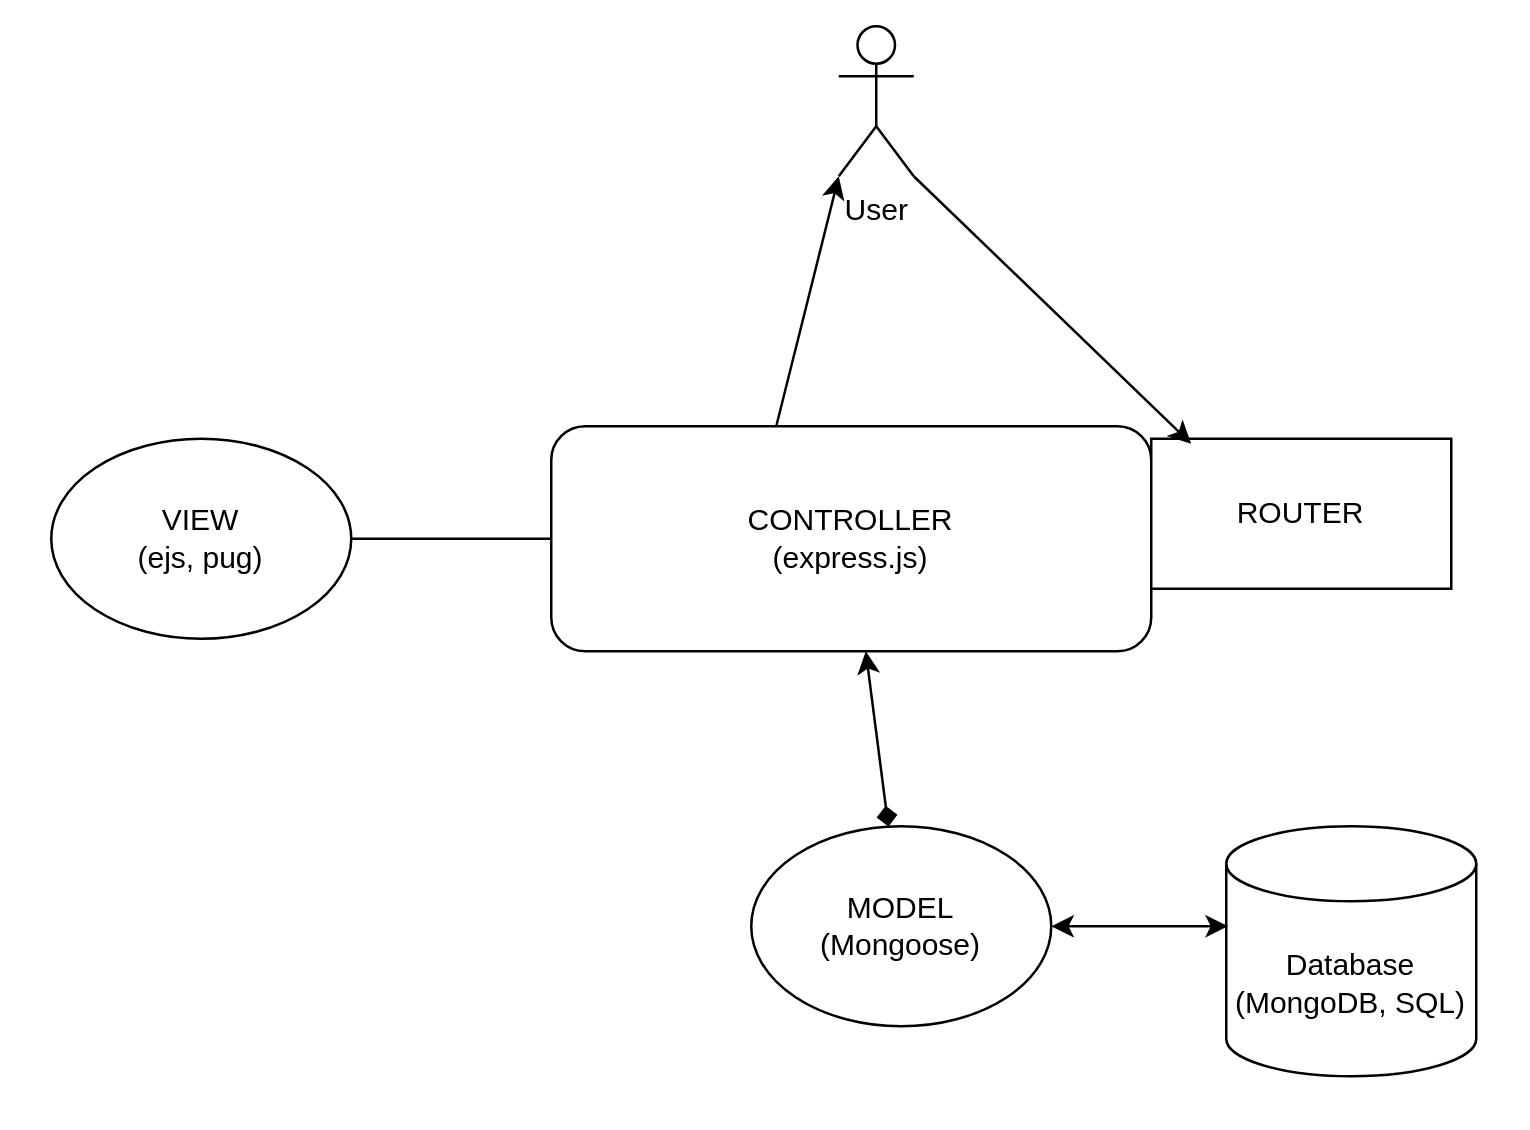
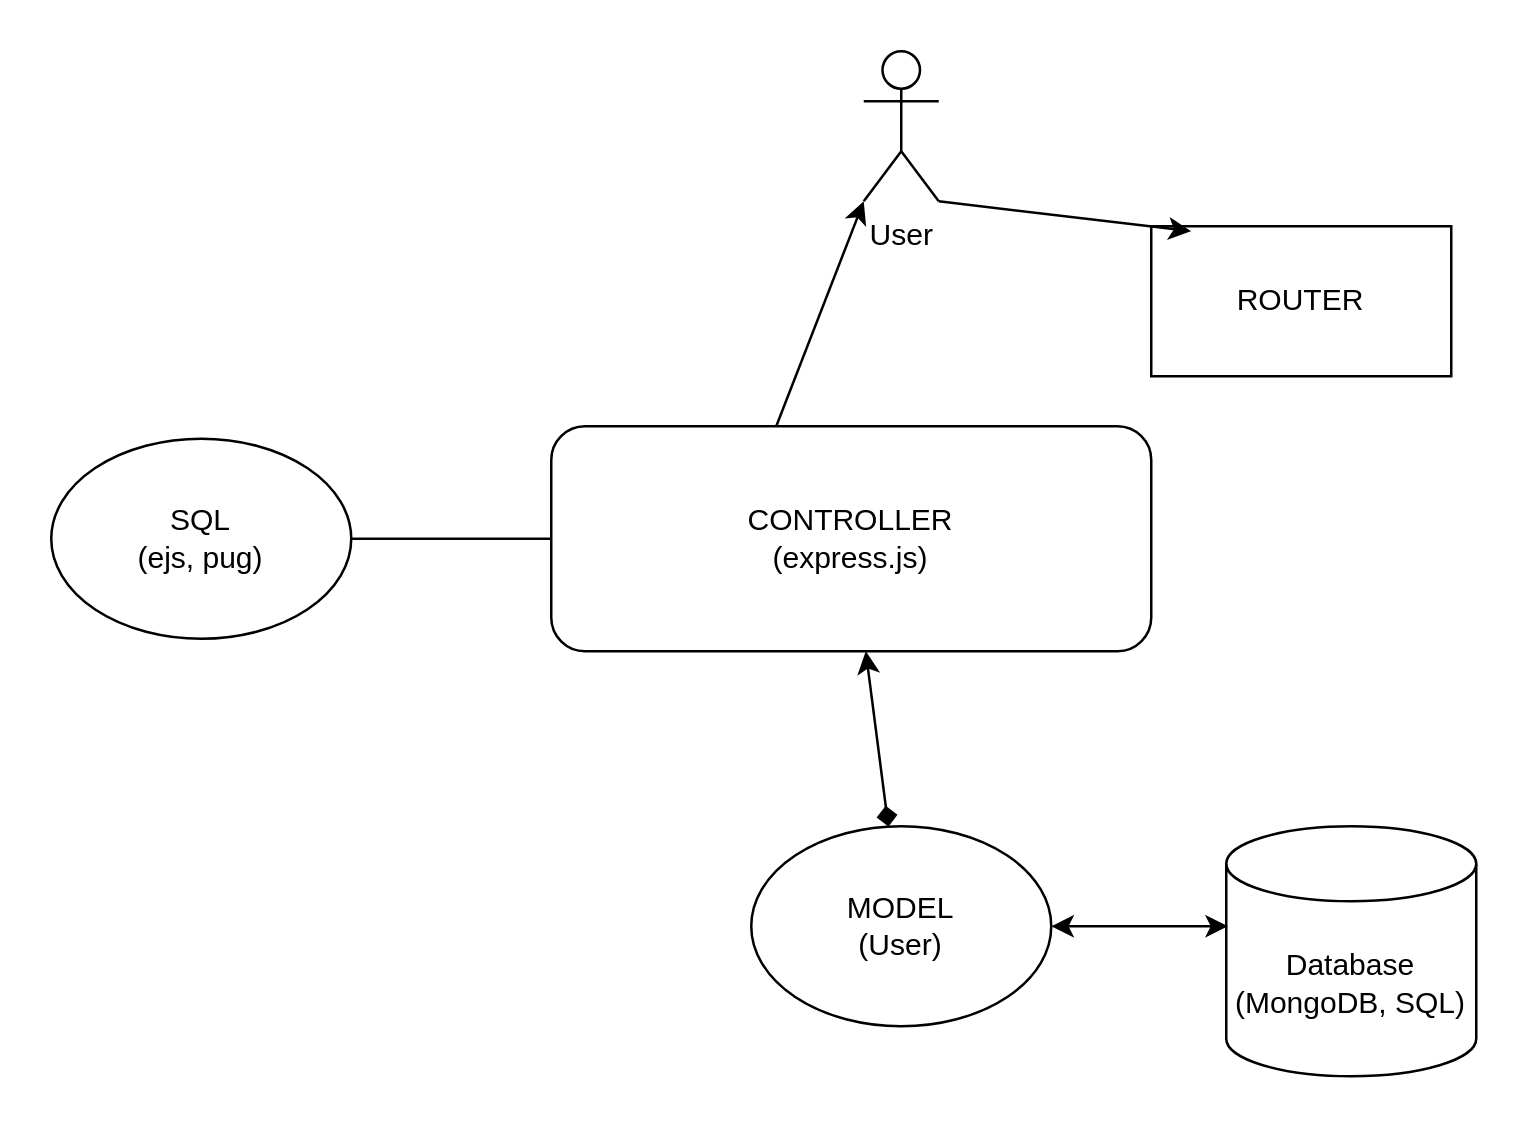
(876, 101) -> (901, 126)
(1301, 514) -> (1301, 301)
(201, 539) -> (201, 539)
(901, 926) -> (901, 926)
